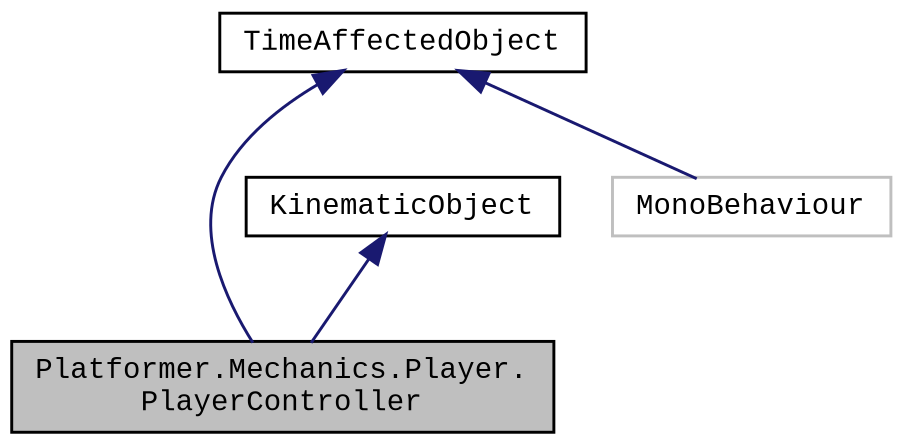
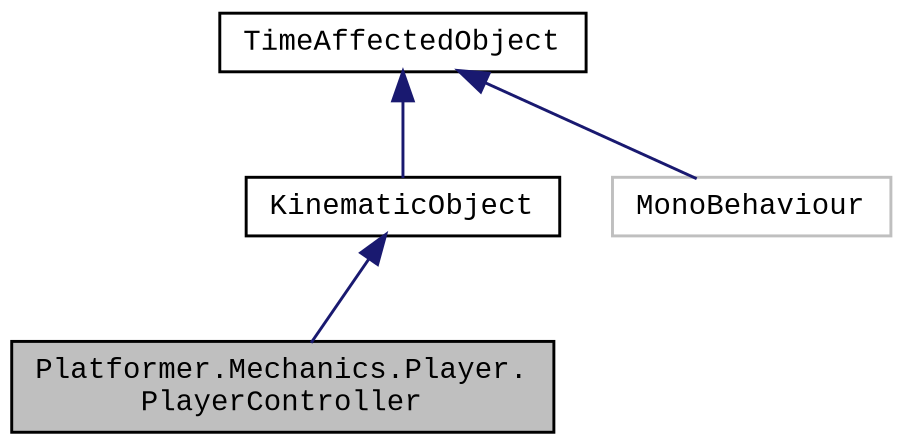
(214, 196) -> (403, 140)
